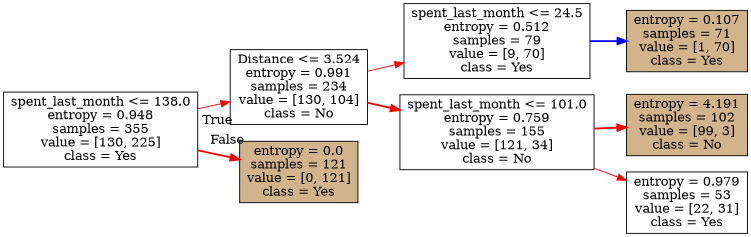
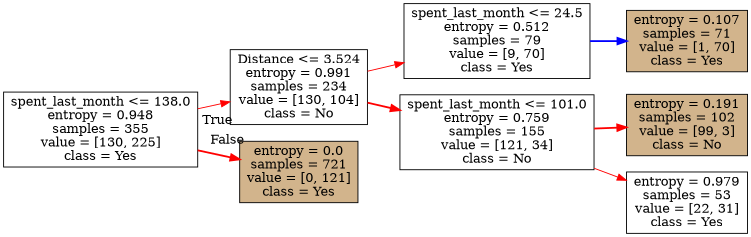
(687, 125) -> (687, 125)
(299, 172) -> (299, 172)
